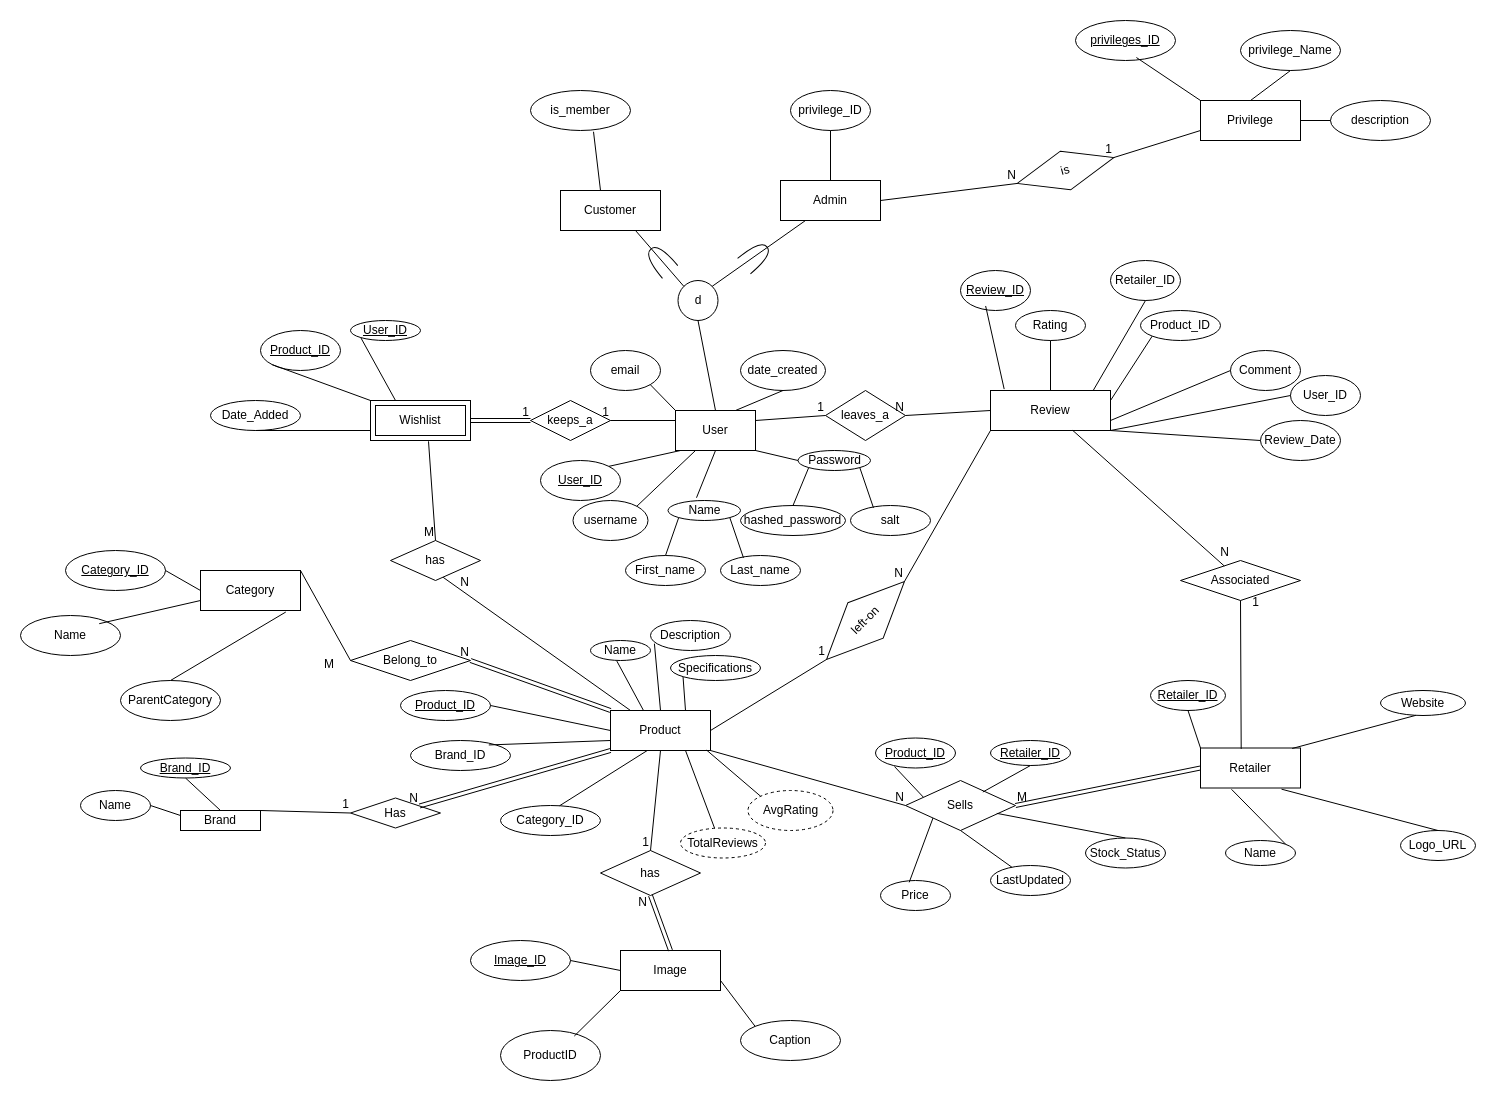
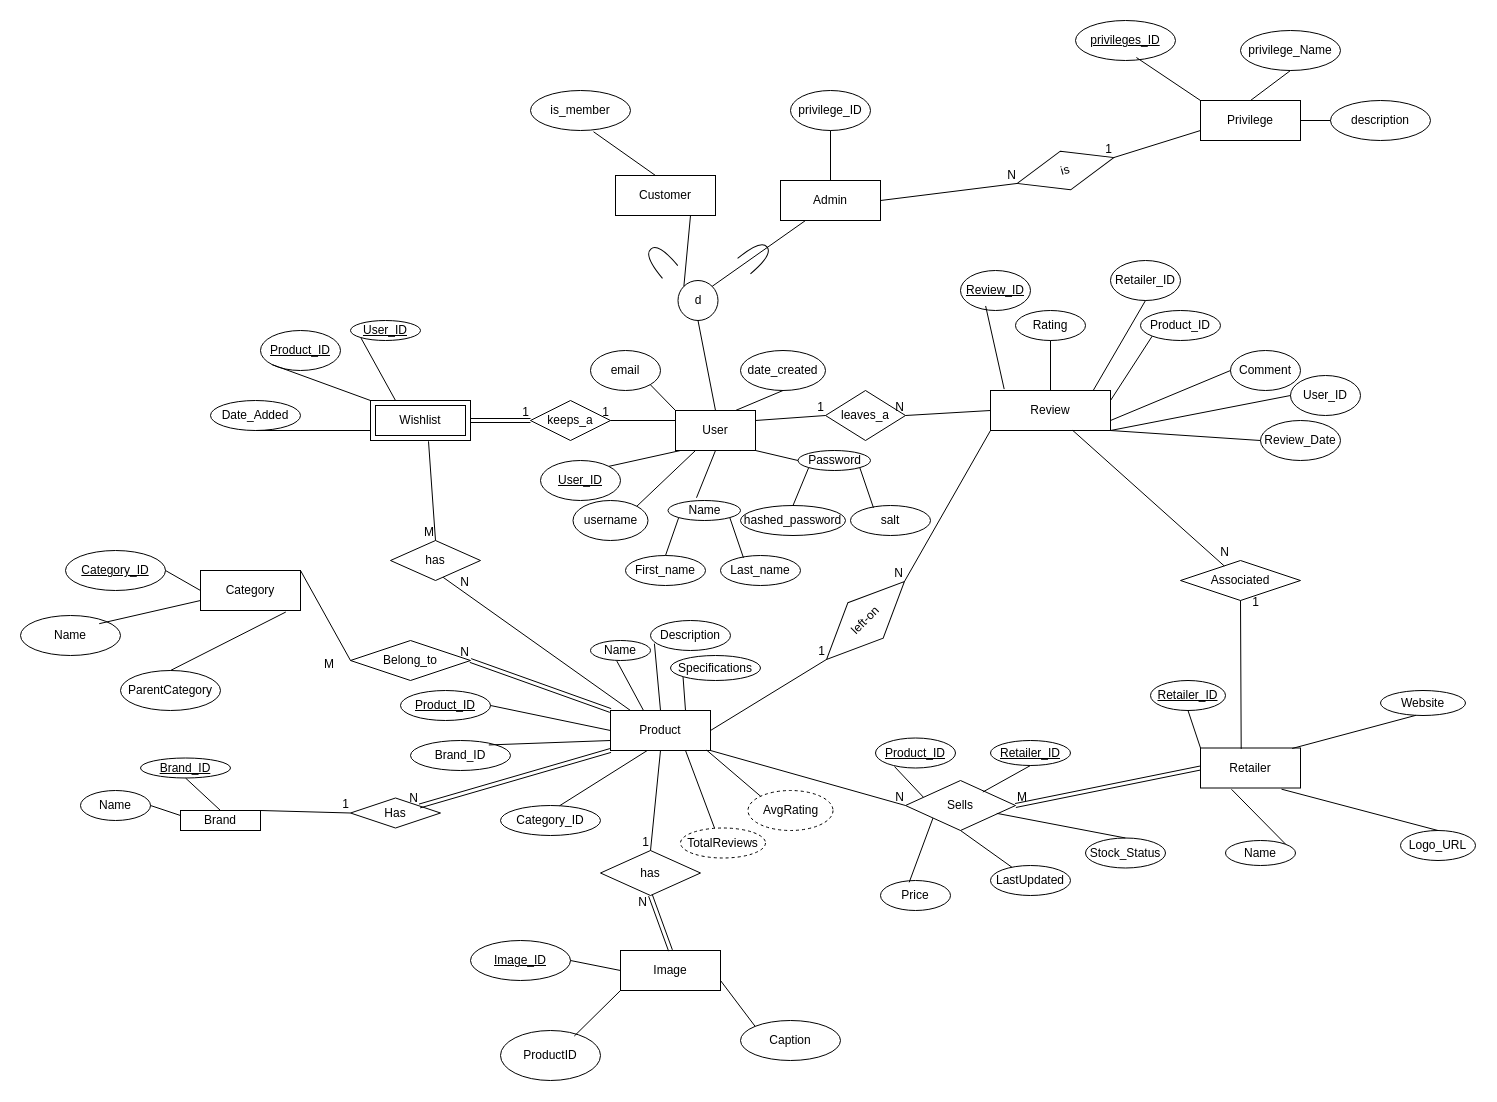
(611, 211) -> (666, 196)
(171, 701) -> (171, 691)
